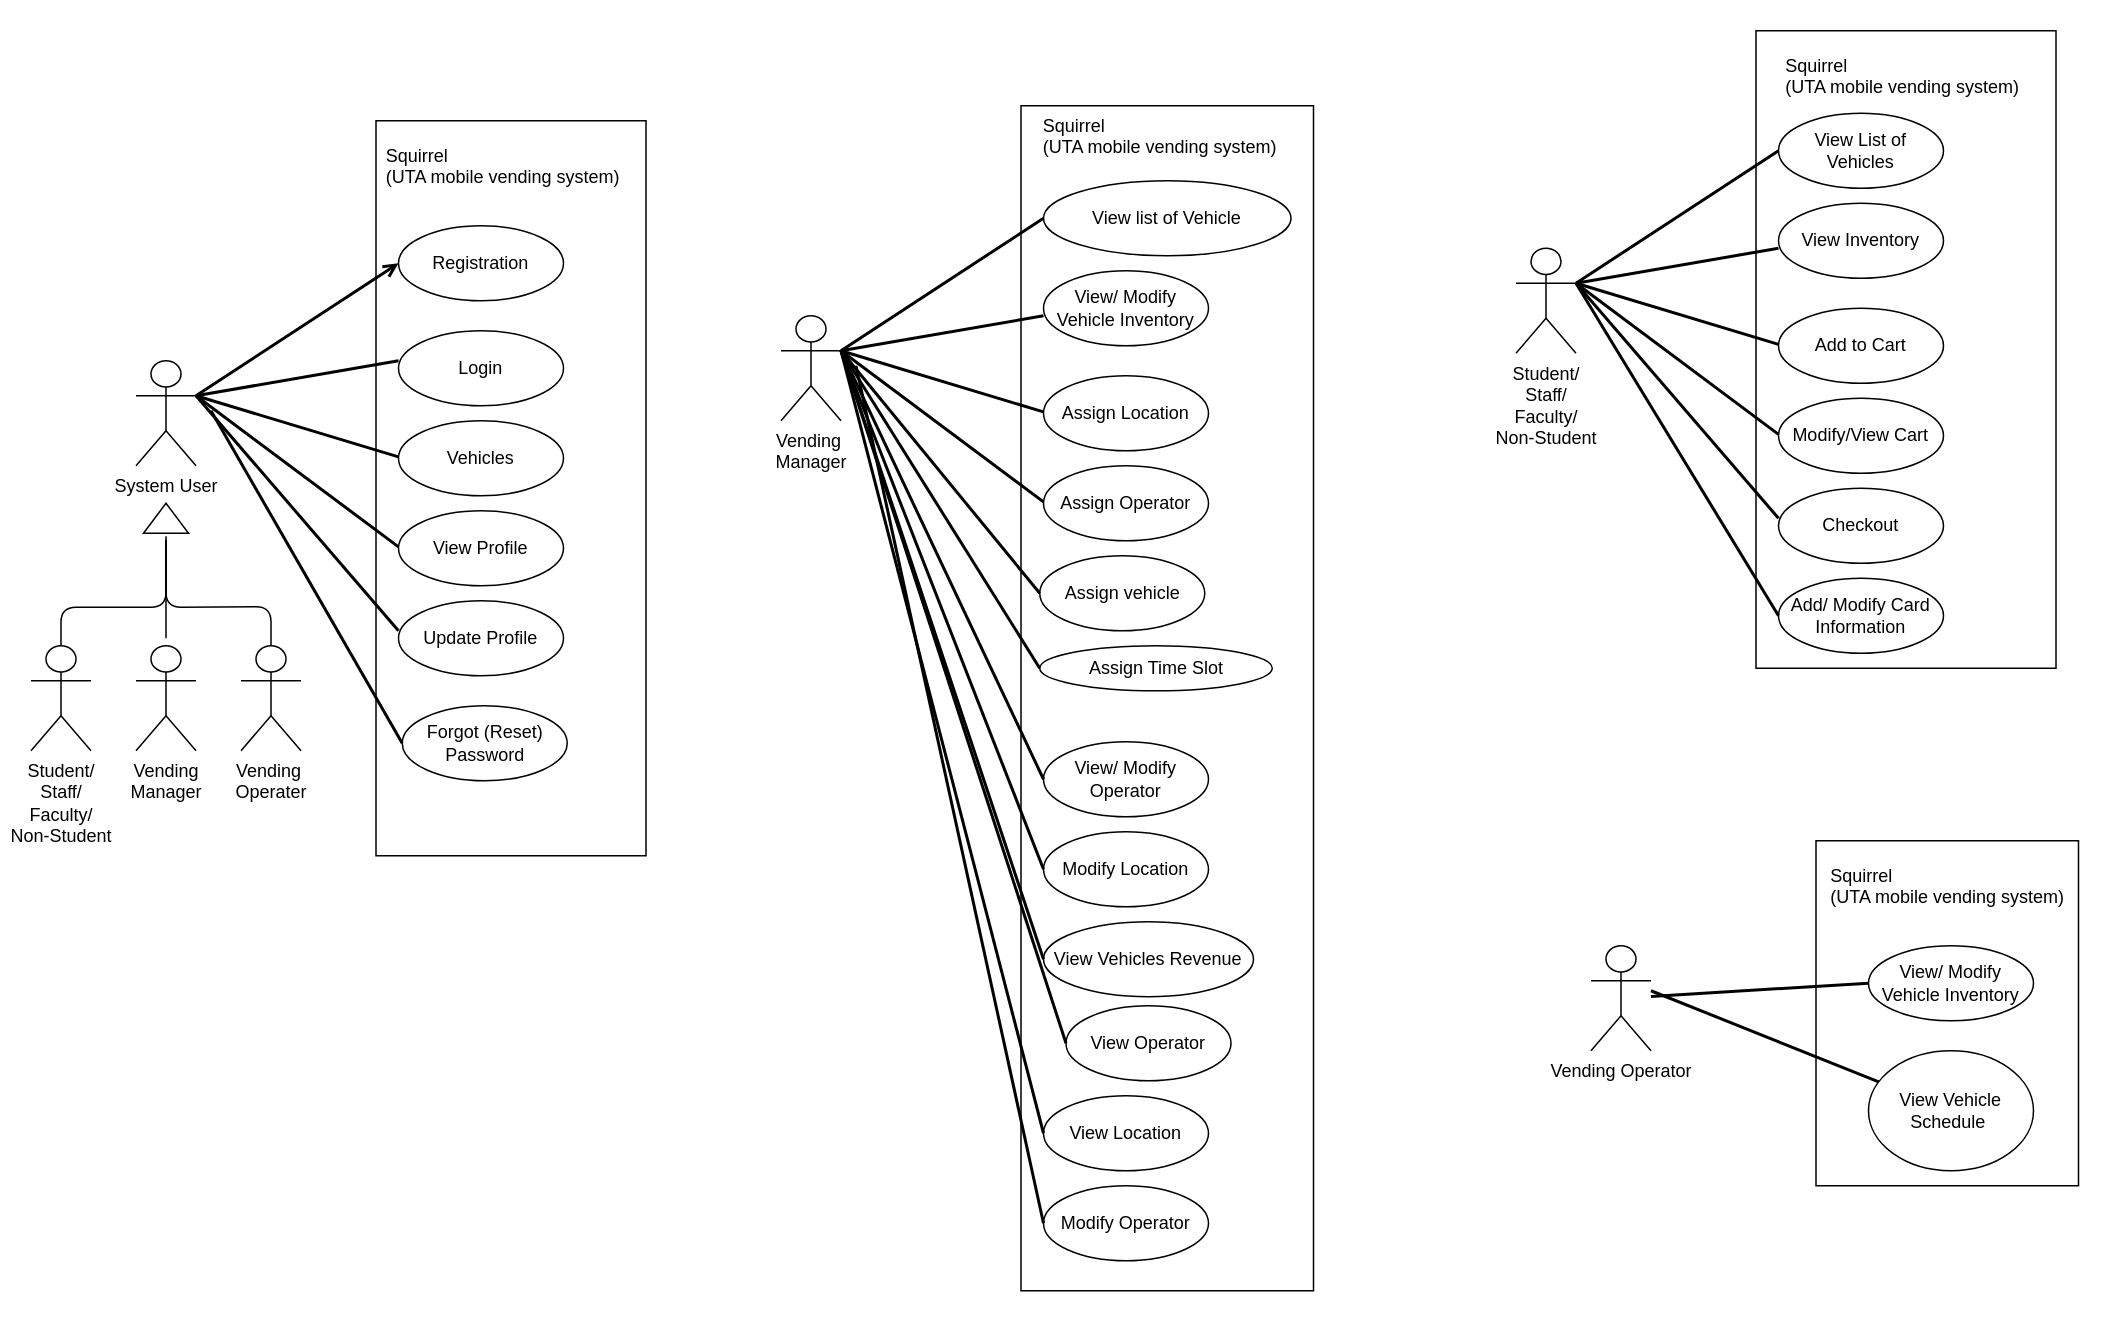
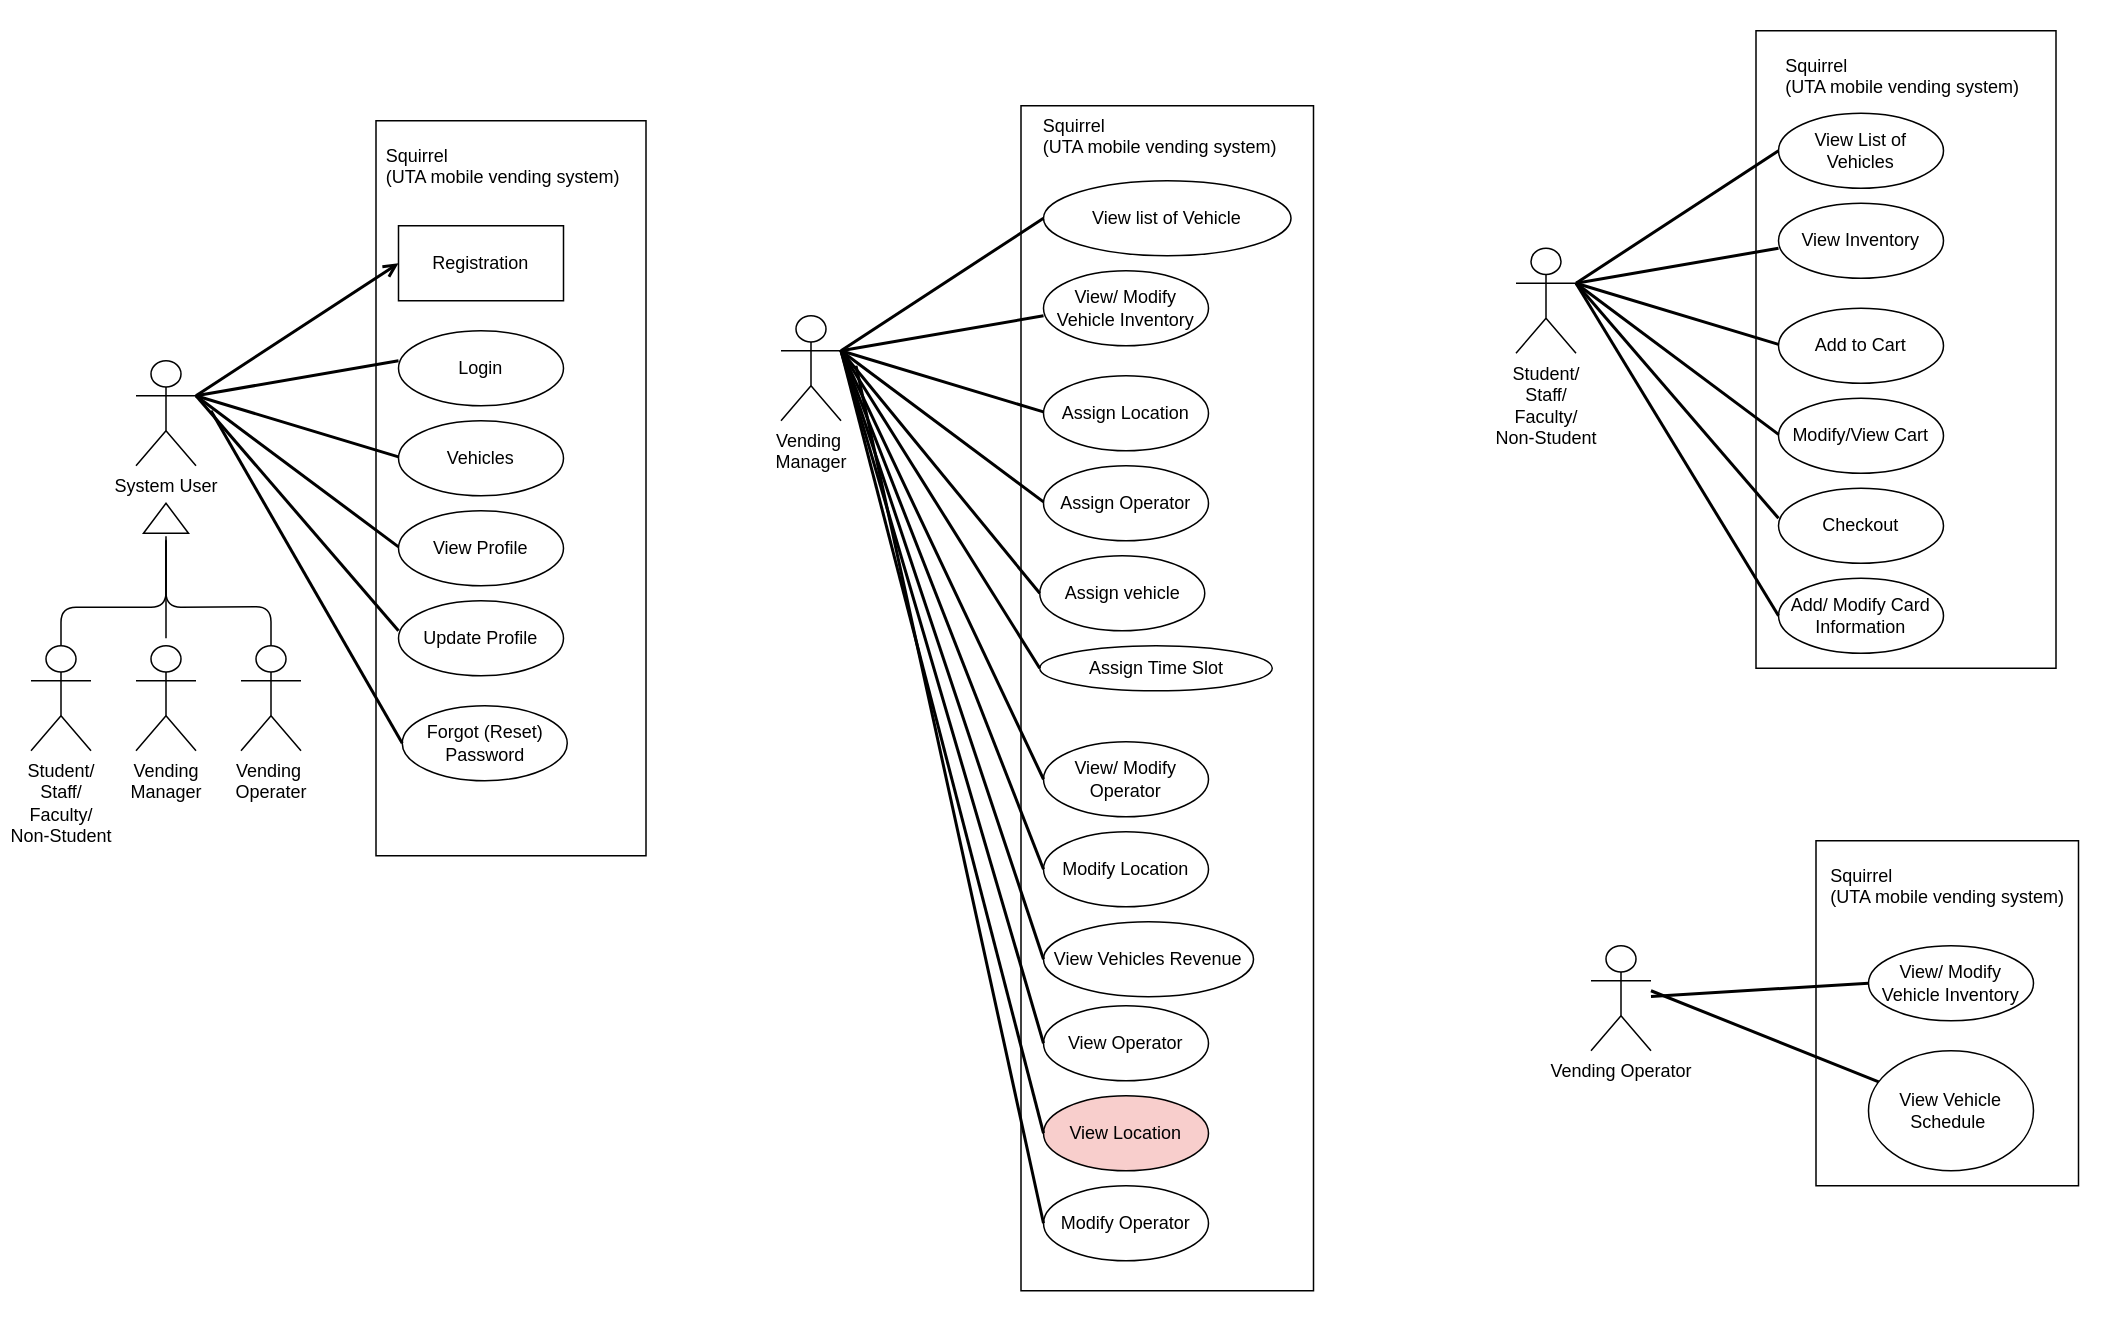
(481, 263) -> (481, 263)
(1148, 1043) -> (1126, 1043)
(1126, 1133) -> (1126, 1133)
